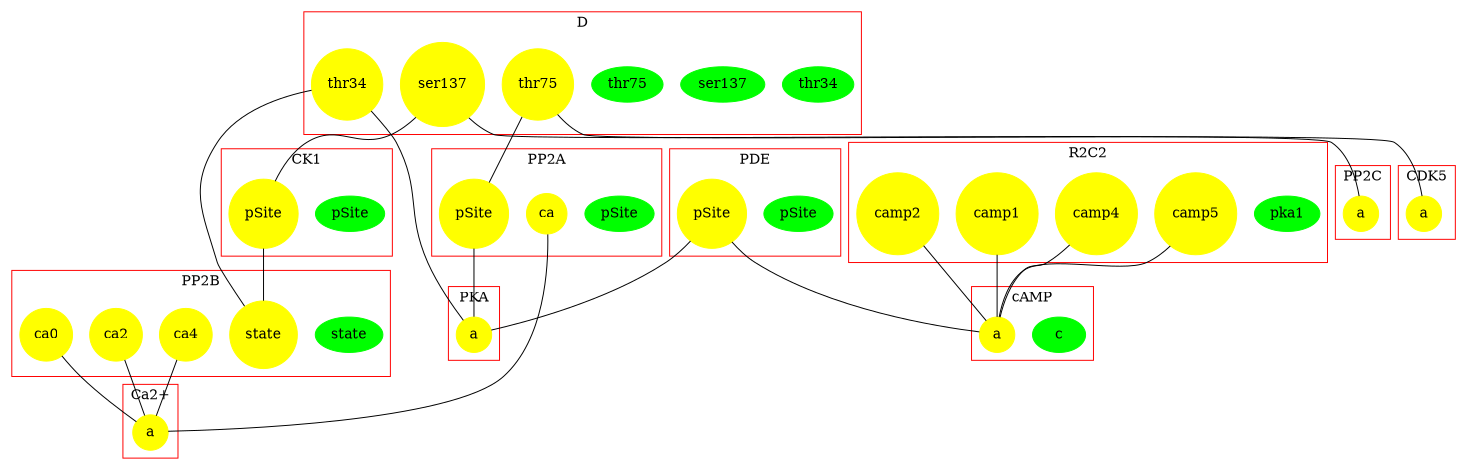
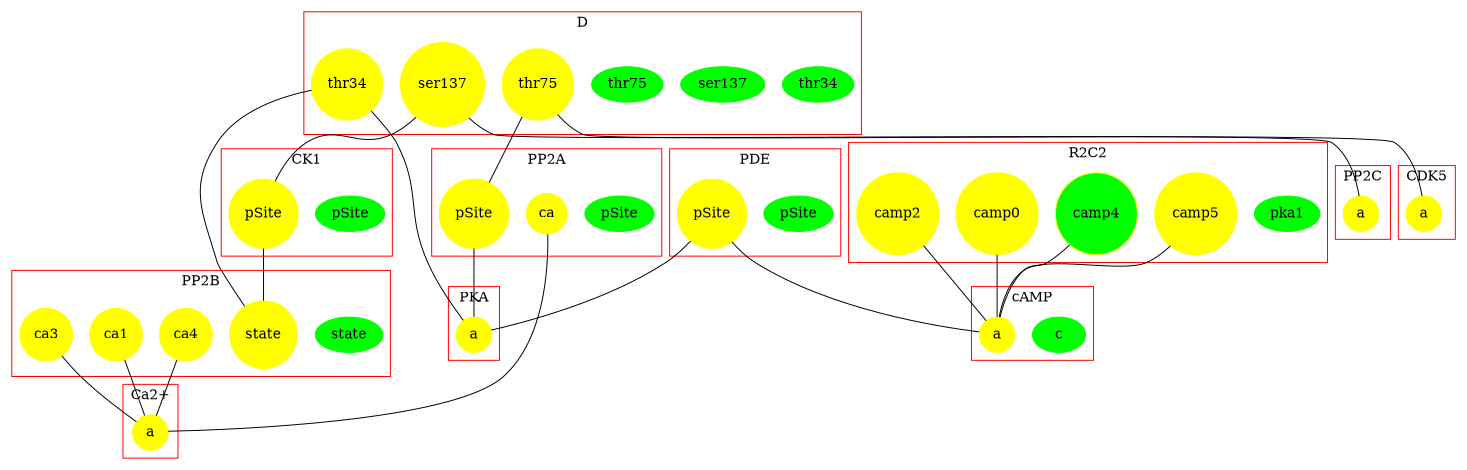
(997, 214) -> (997, 214)
(1096, 214) -> (1096, 214)
(46, 335) -> (46, 335)
(116, 335) -> (116, 335)
